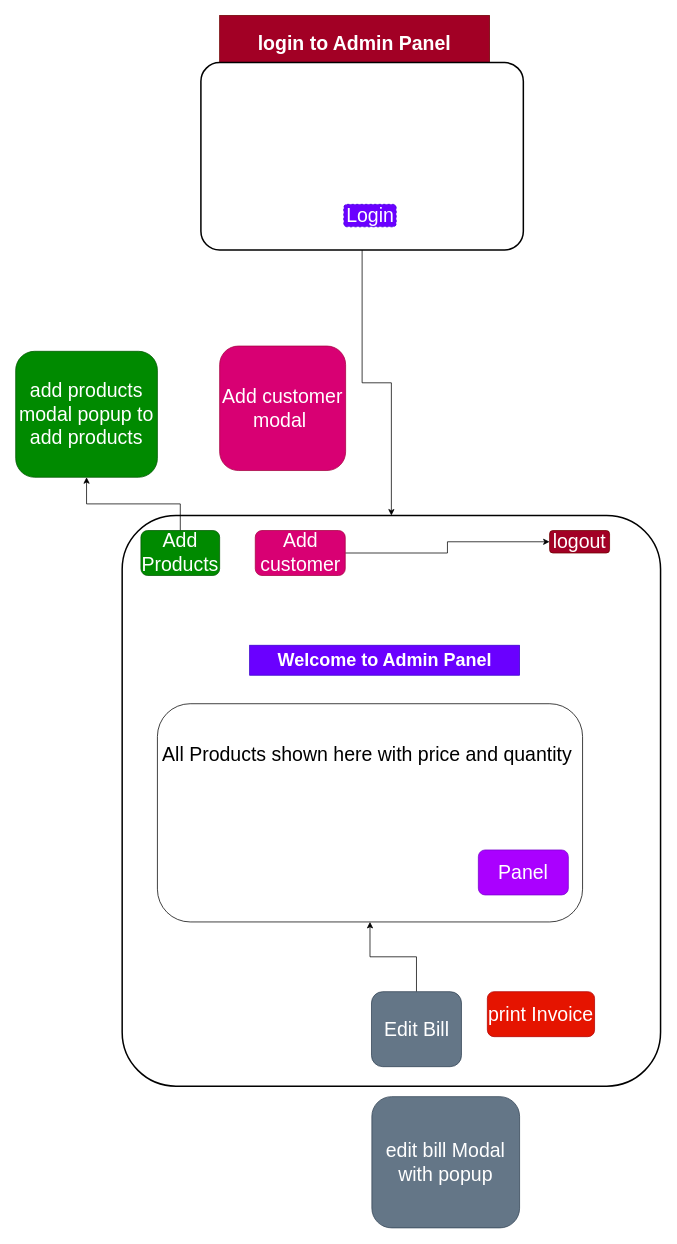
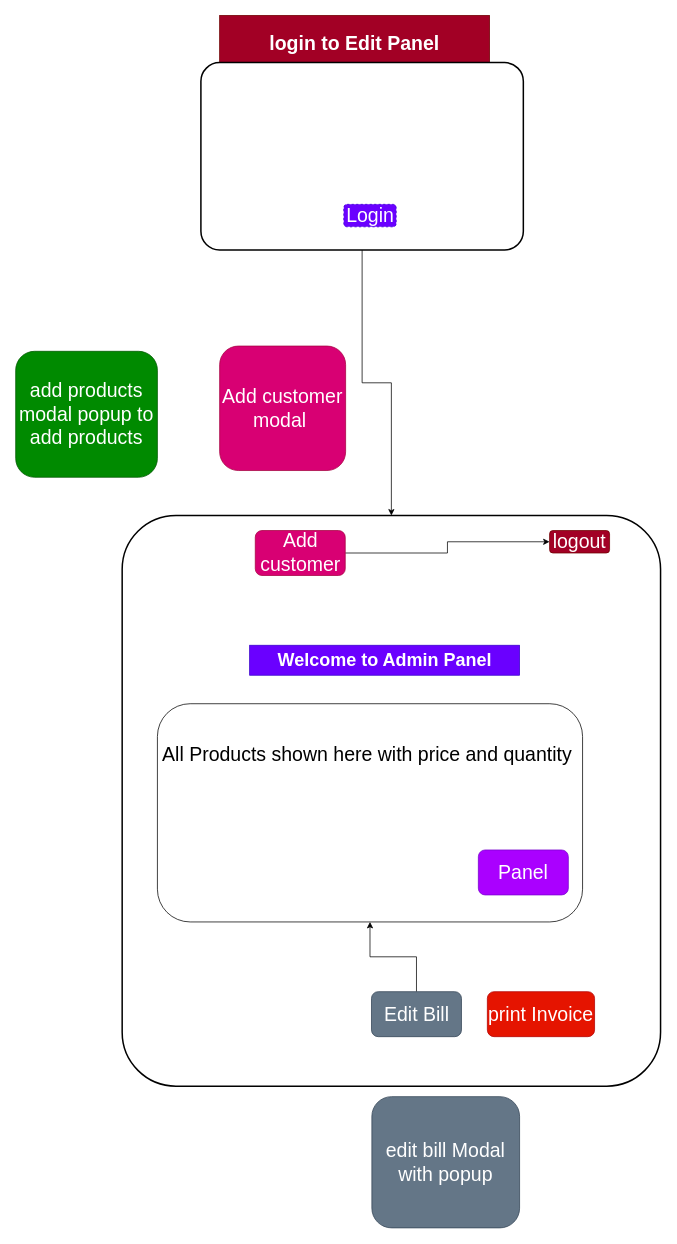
(354, 44) -> (354, 44)
(180, 516) -> none
(180, 553) -> none
(416, 1029) -> (416, 1014)
